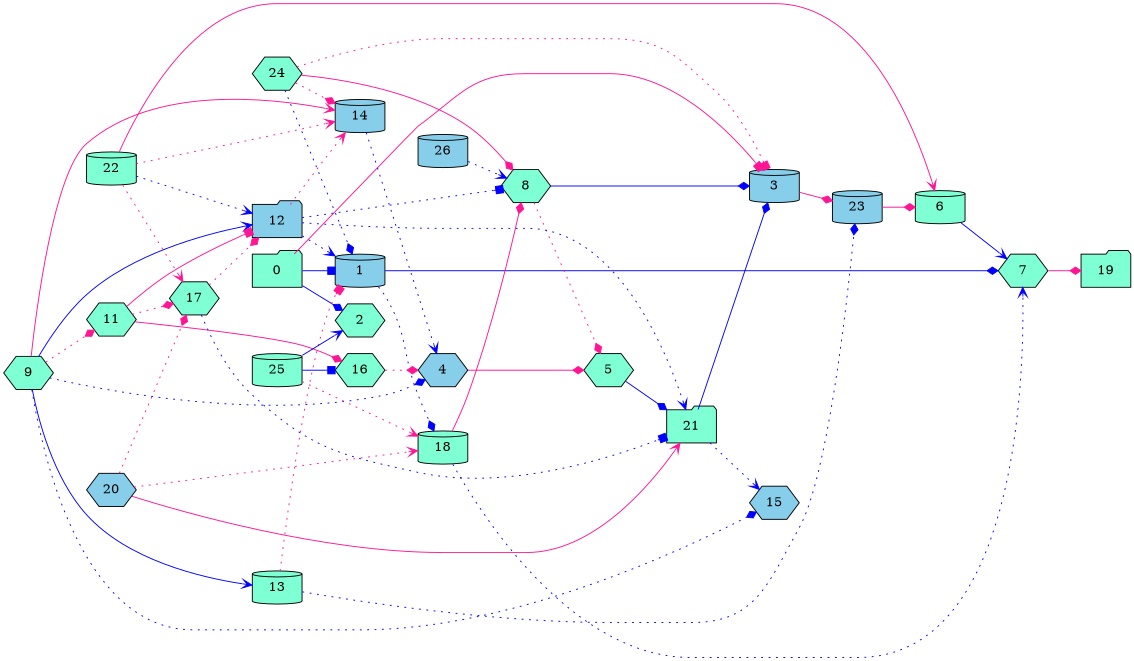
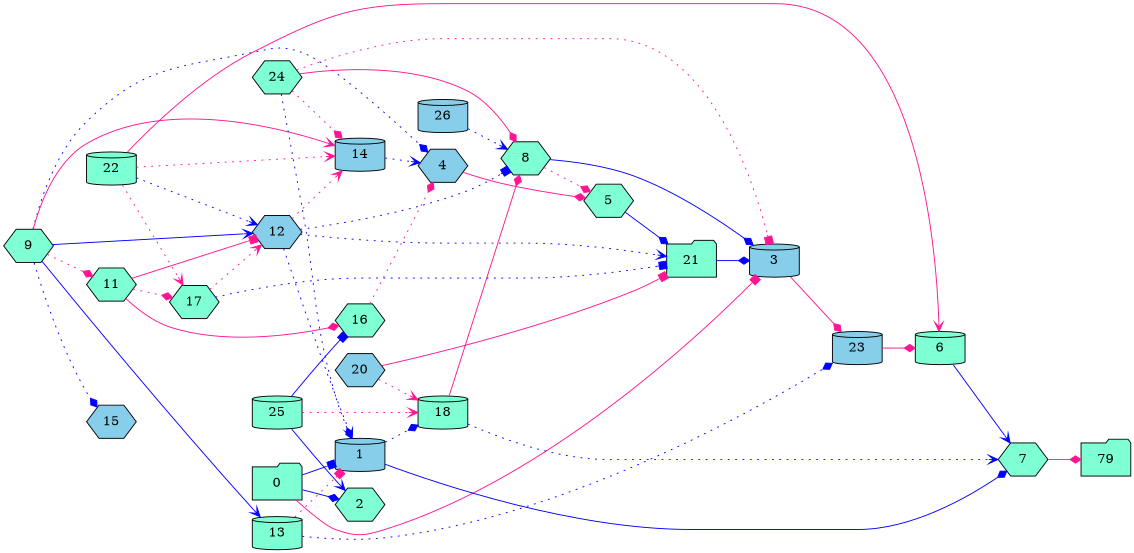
(277, 221) -> (277, 232)
(230, 265) -> (232, 270)
(1106, 271) -> (1106, 459)
(149, 403) -> none
(731, 463) -> none
(419, 552) -> (522, 329)
